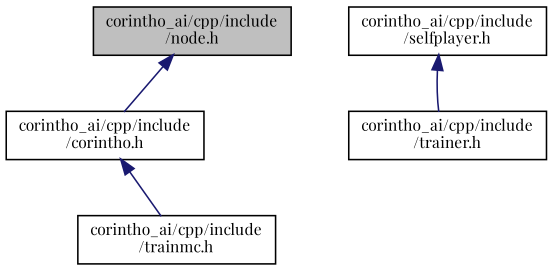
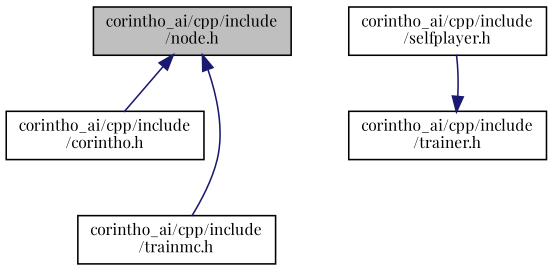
(437, 91) -> (458, 76)
(145, 194) -> (219, 145)
